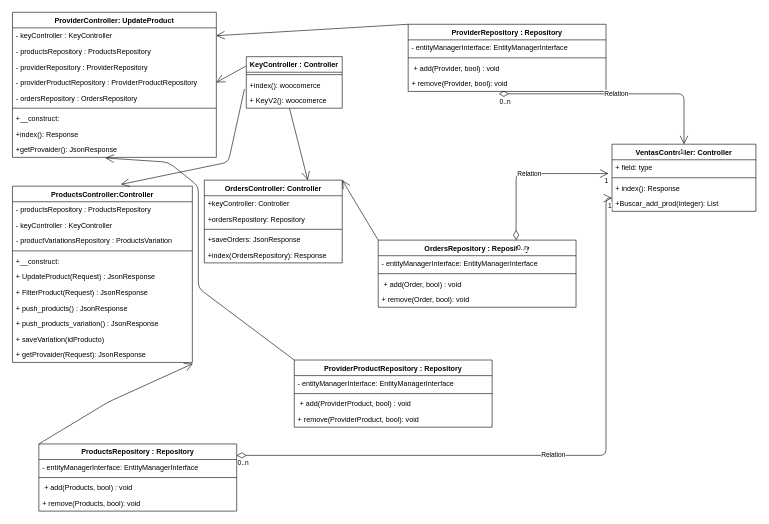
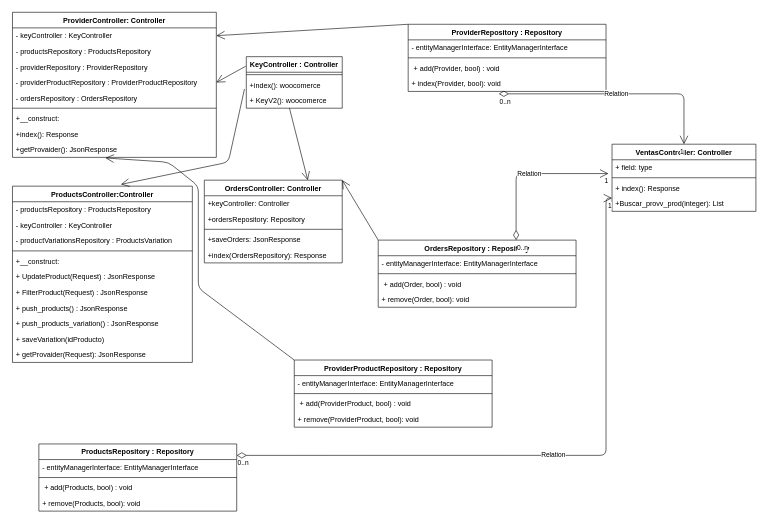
(114, 20) -> (114, 20)
(465, 84) -> (462, 84)
(674, 204) -> (678, 204)
(114, 400) -> none
